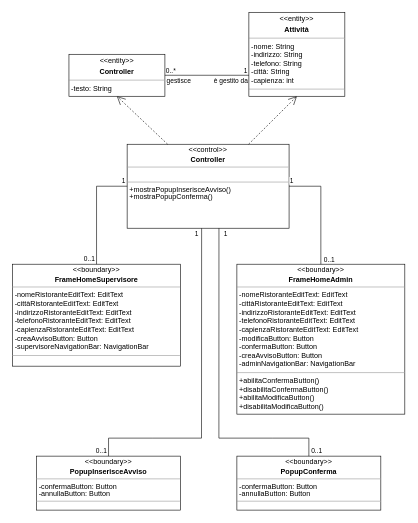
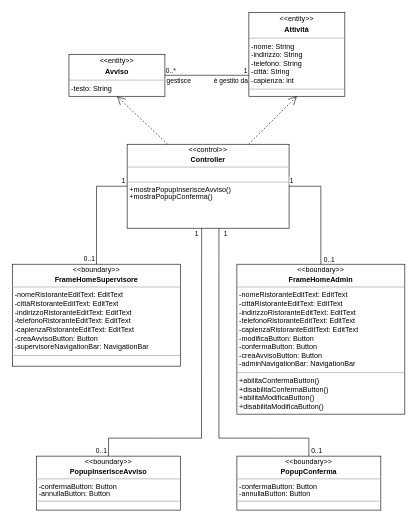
(94, 67) -> (94, 67)
